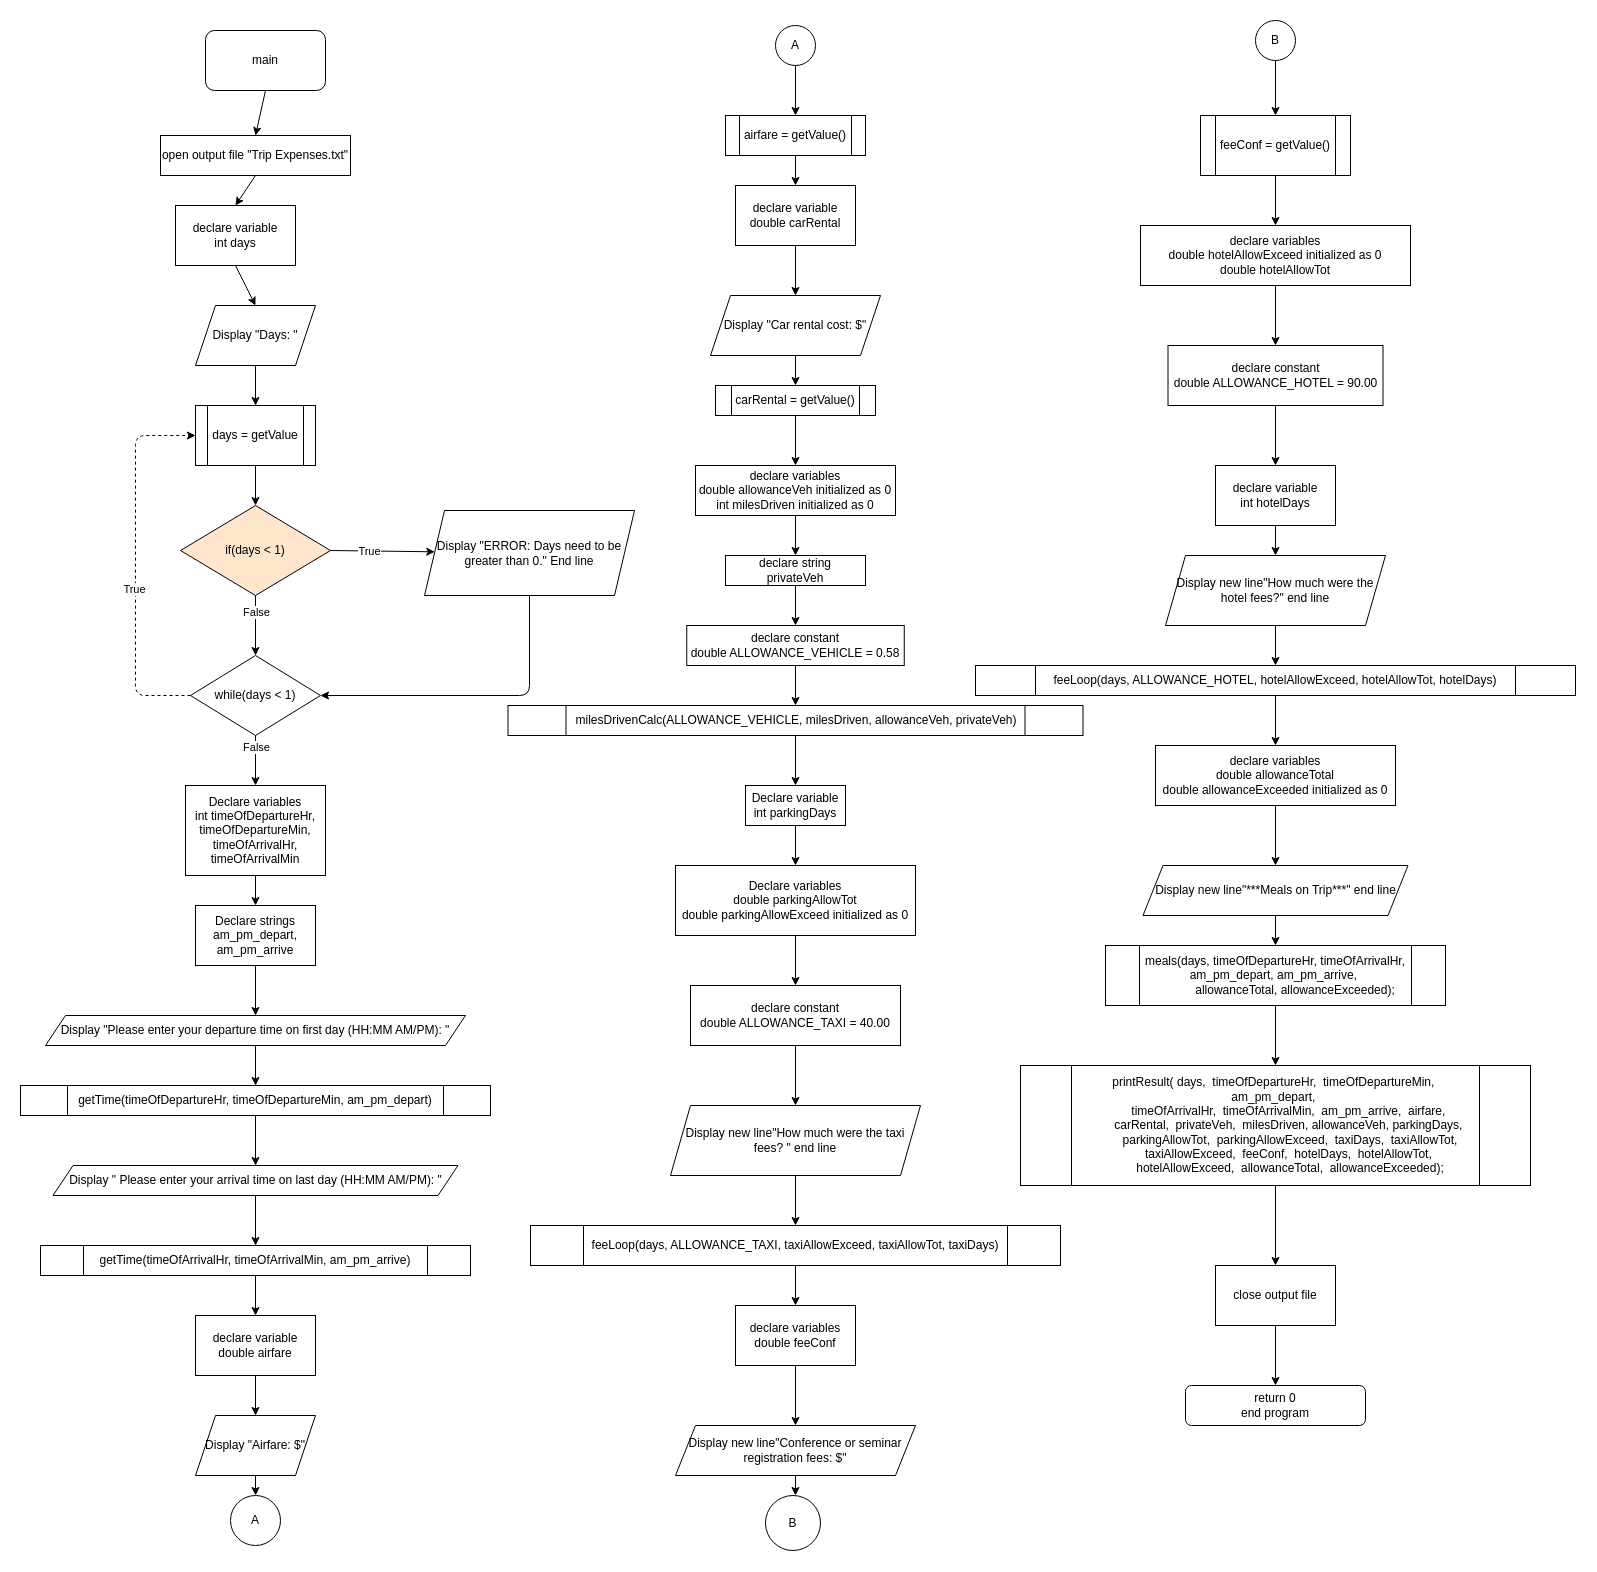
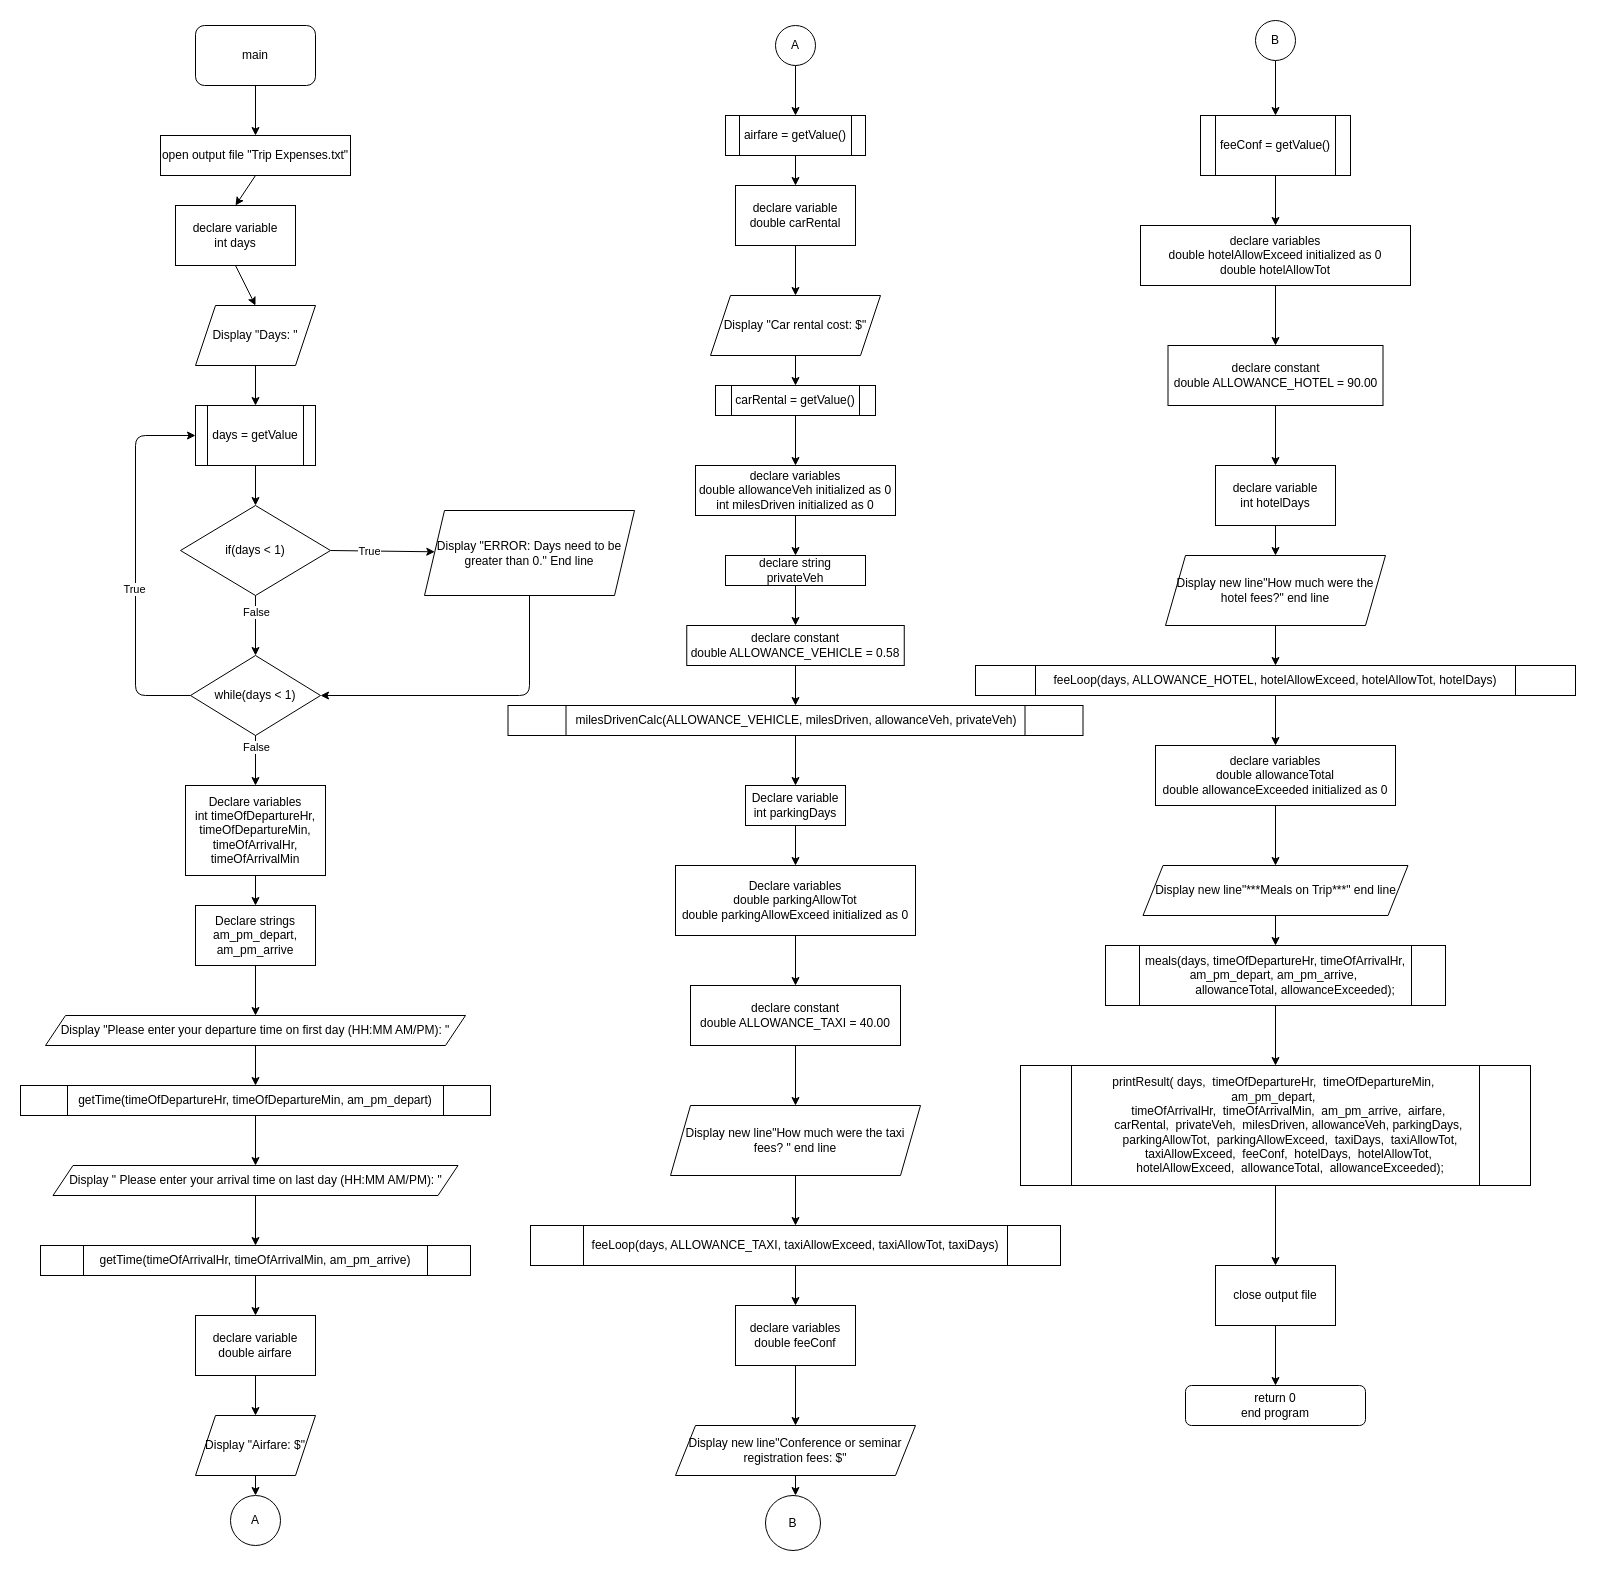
(266, 61) -> (256, 56)
(136, 488) -> (136, 488)
(256, 551) -> (256, 551)
